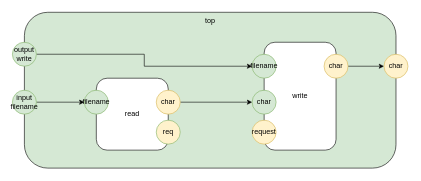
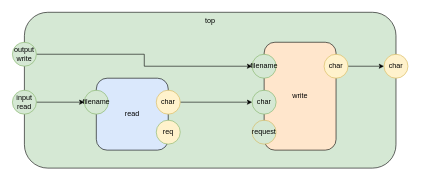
(300, 96) -> (300, 96)
(24, 102) -> (24, 102)
(132, 114) -> (132, 114)
(264, 132) -> (264, 132)
